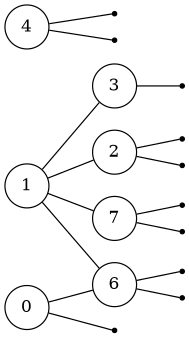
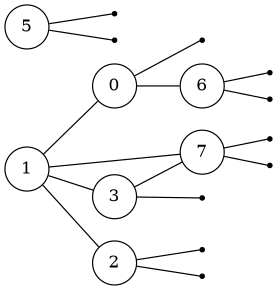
(27, 27) -> (27, 27)
none -> (158, 174)
(71, 235) -> (71, 128)
